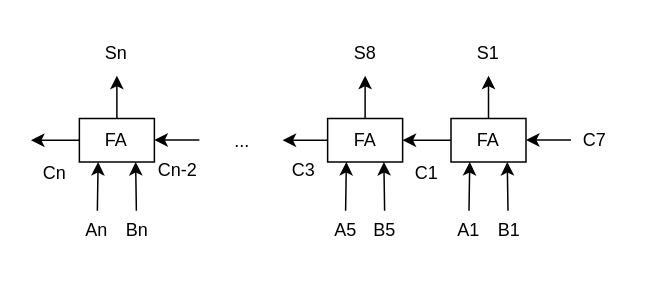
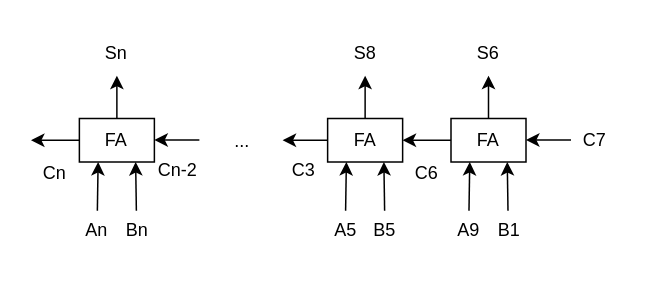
(488, 53) -> (488, 53)
(427, 173) -> (427, 173)
(469, 230) -> (469, 230)
